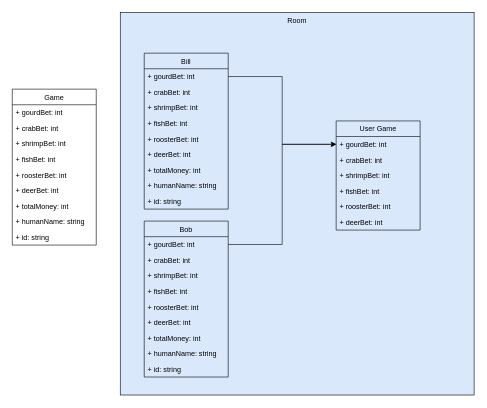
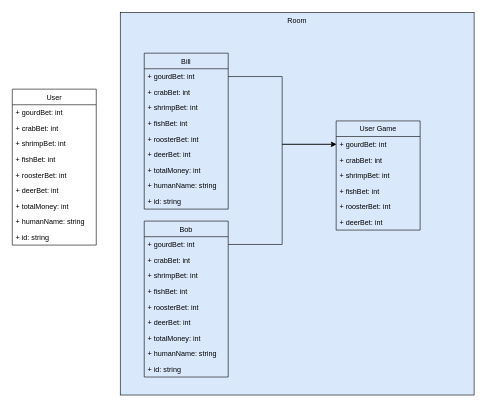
(54, 97) -> (54, 97)
